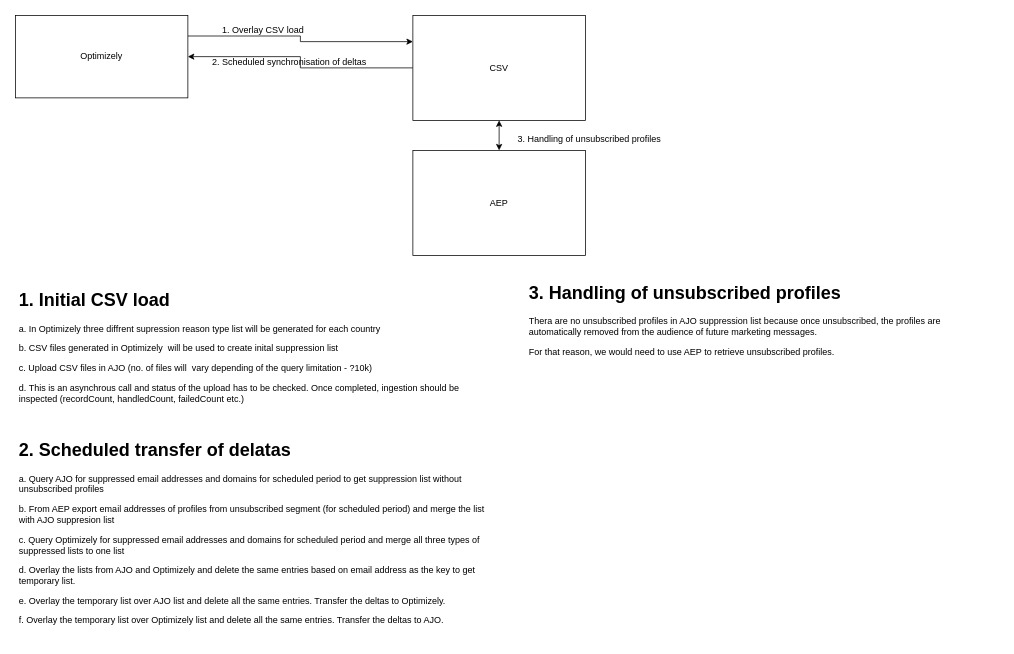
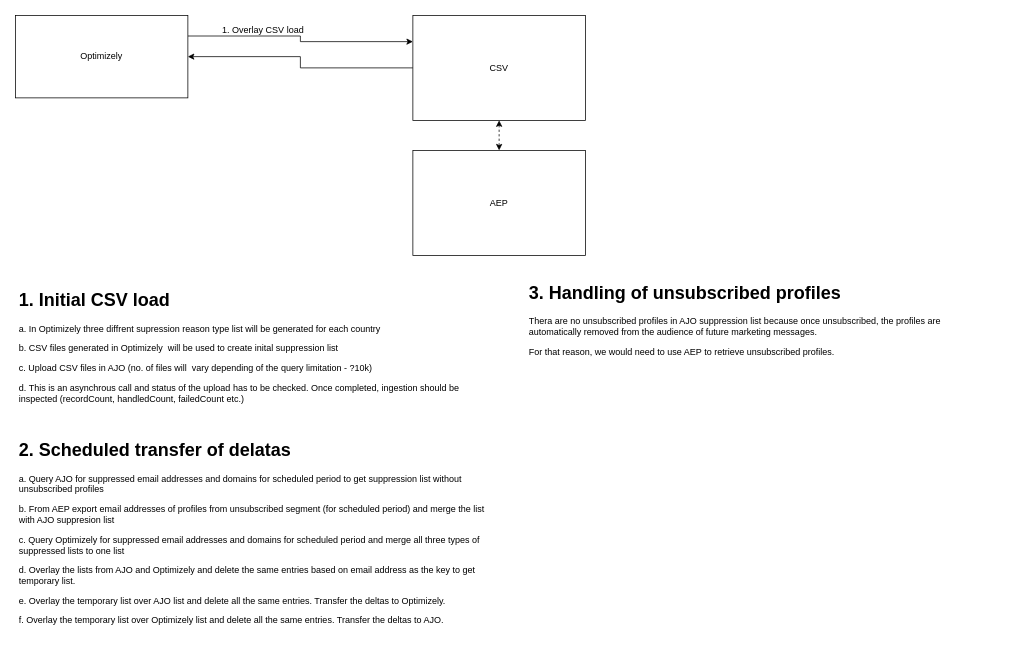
(289, 62) -> none
(499, 134) -> (499, 134)
(589, 139) -> none
